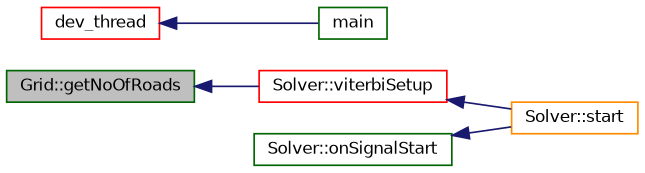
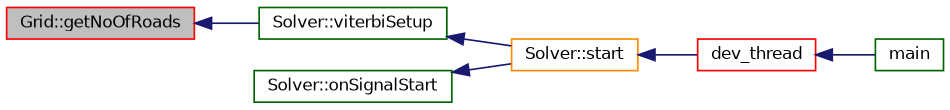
none -> (676, 55)
(100, 86) -> (100, 23)
(353, 86) -> (353, 23)
